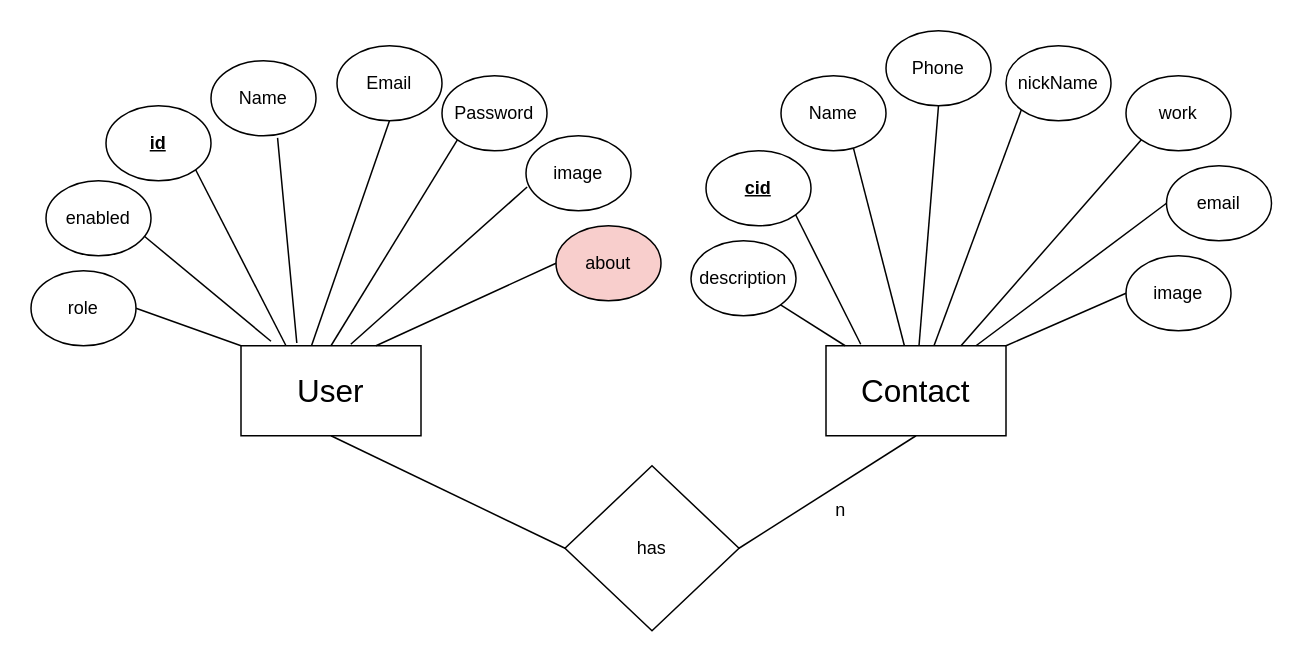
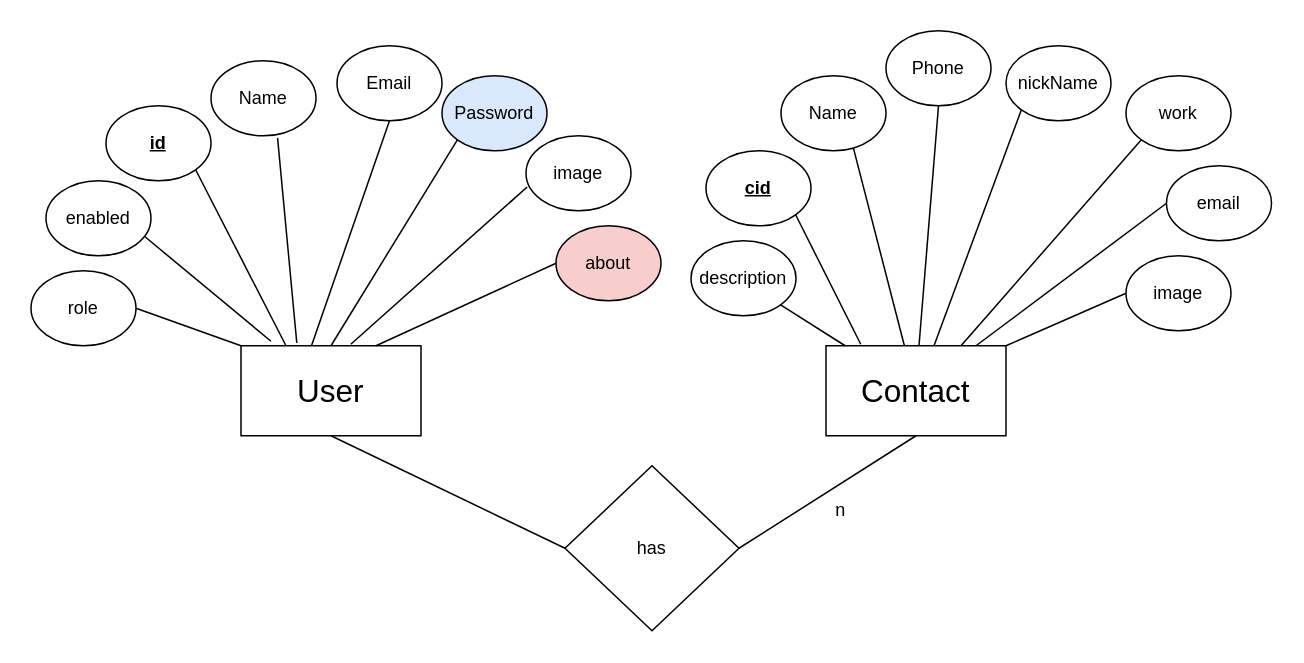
(494, 113) -> (494, 113)
